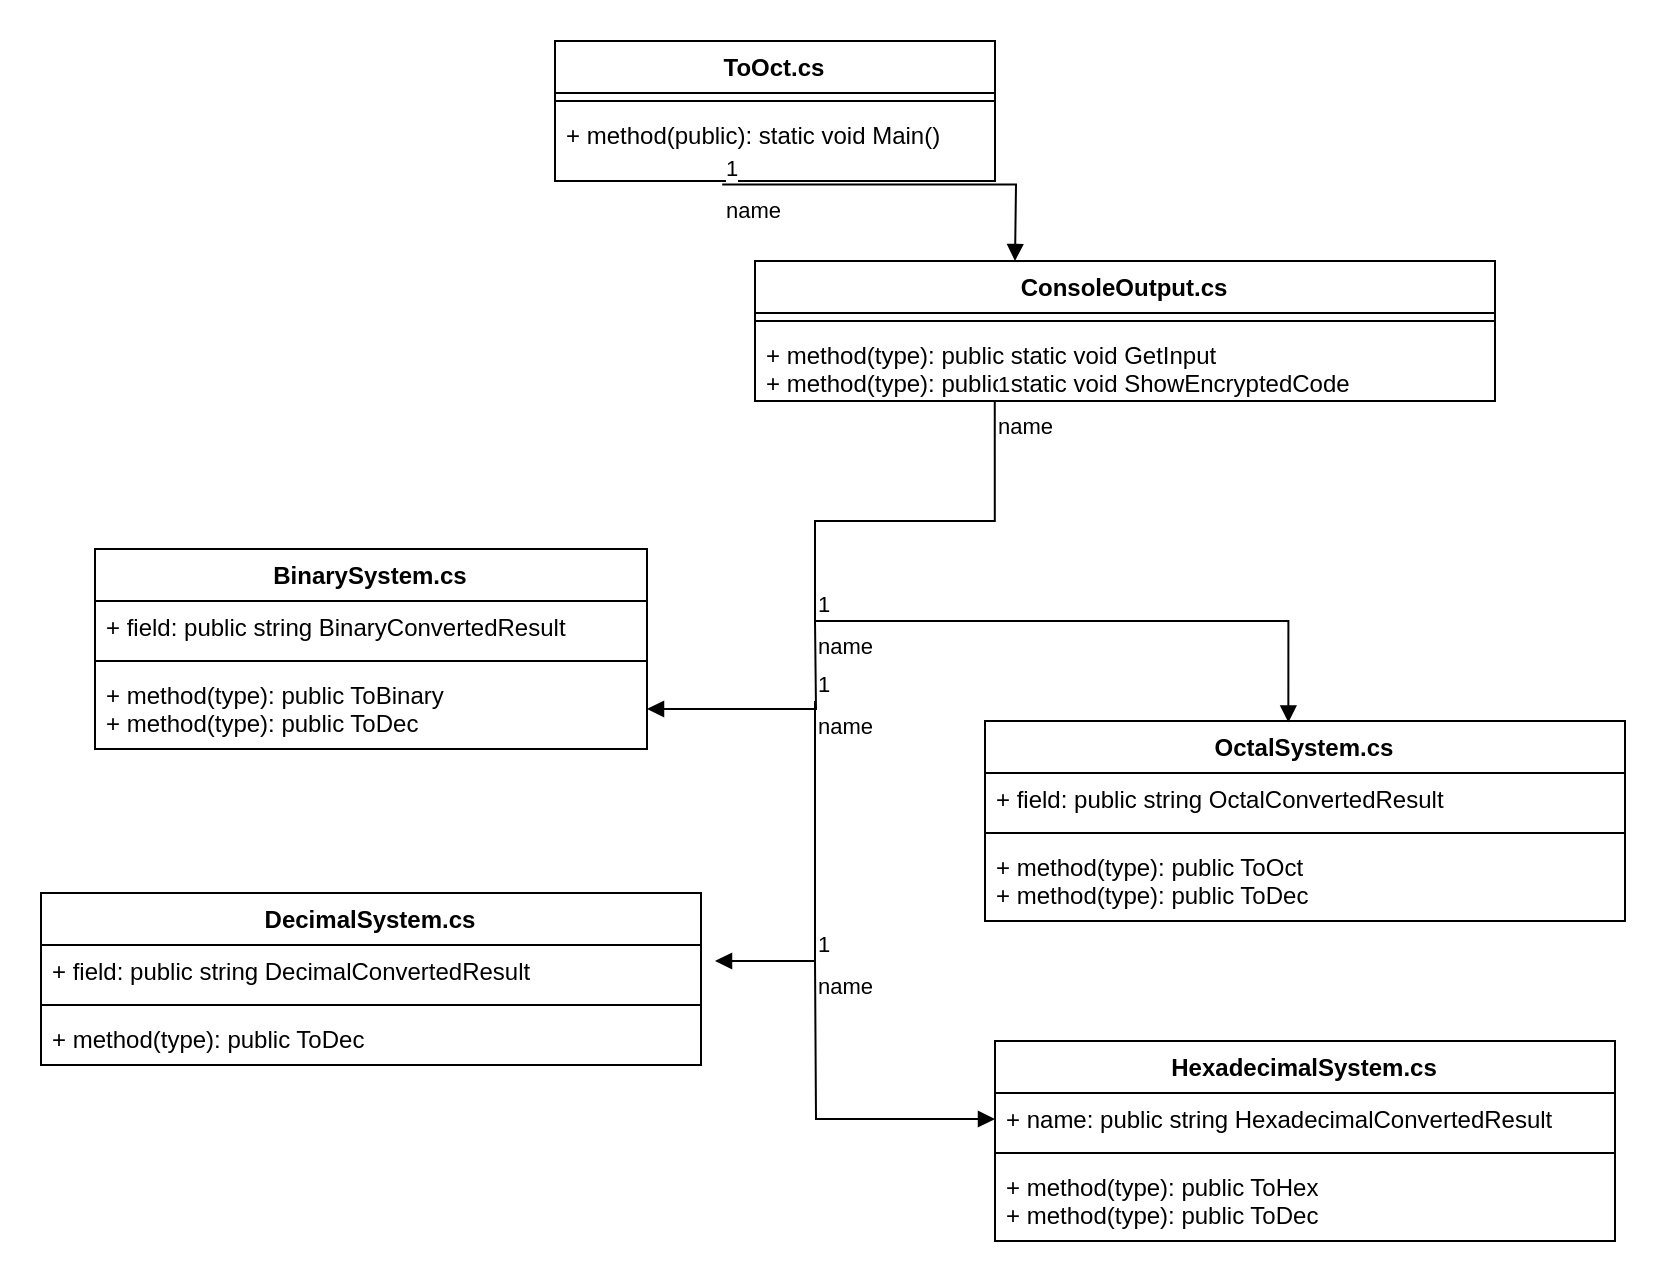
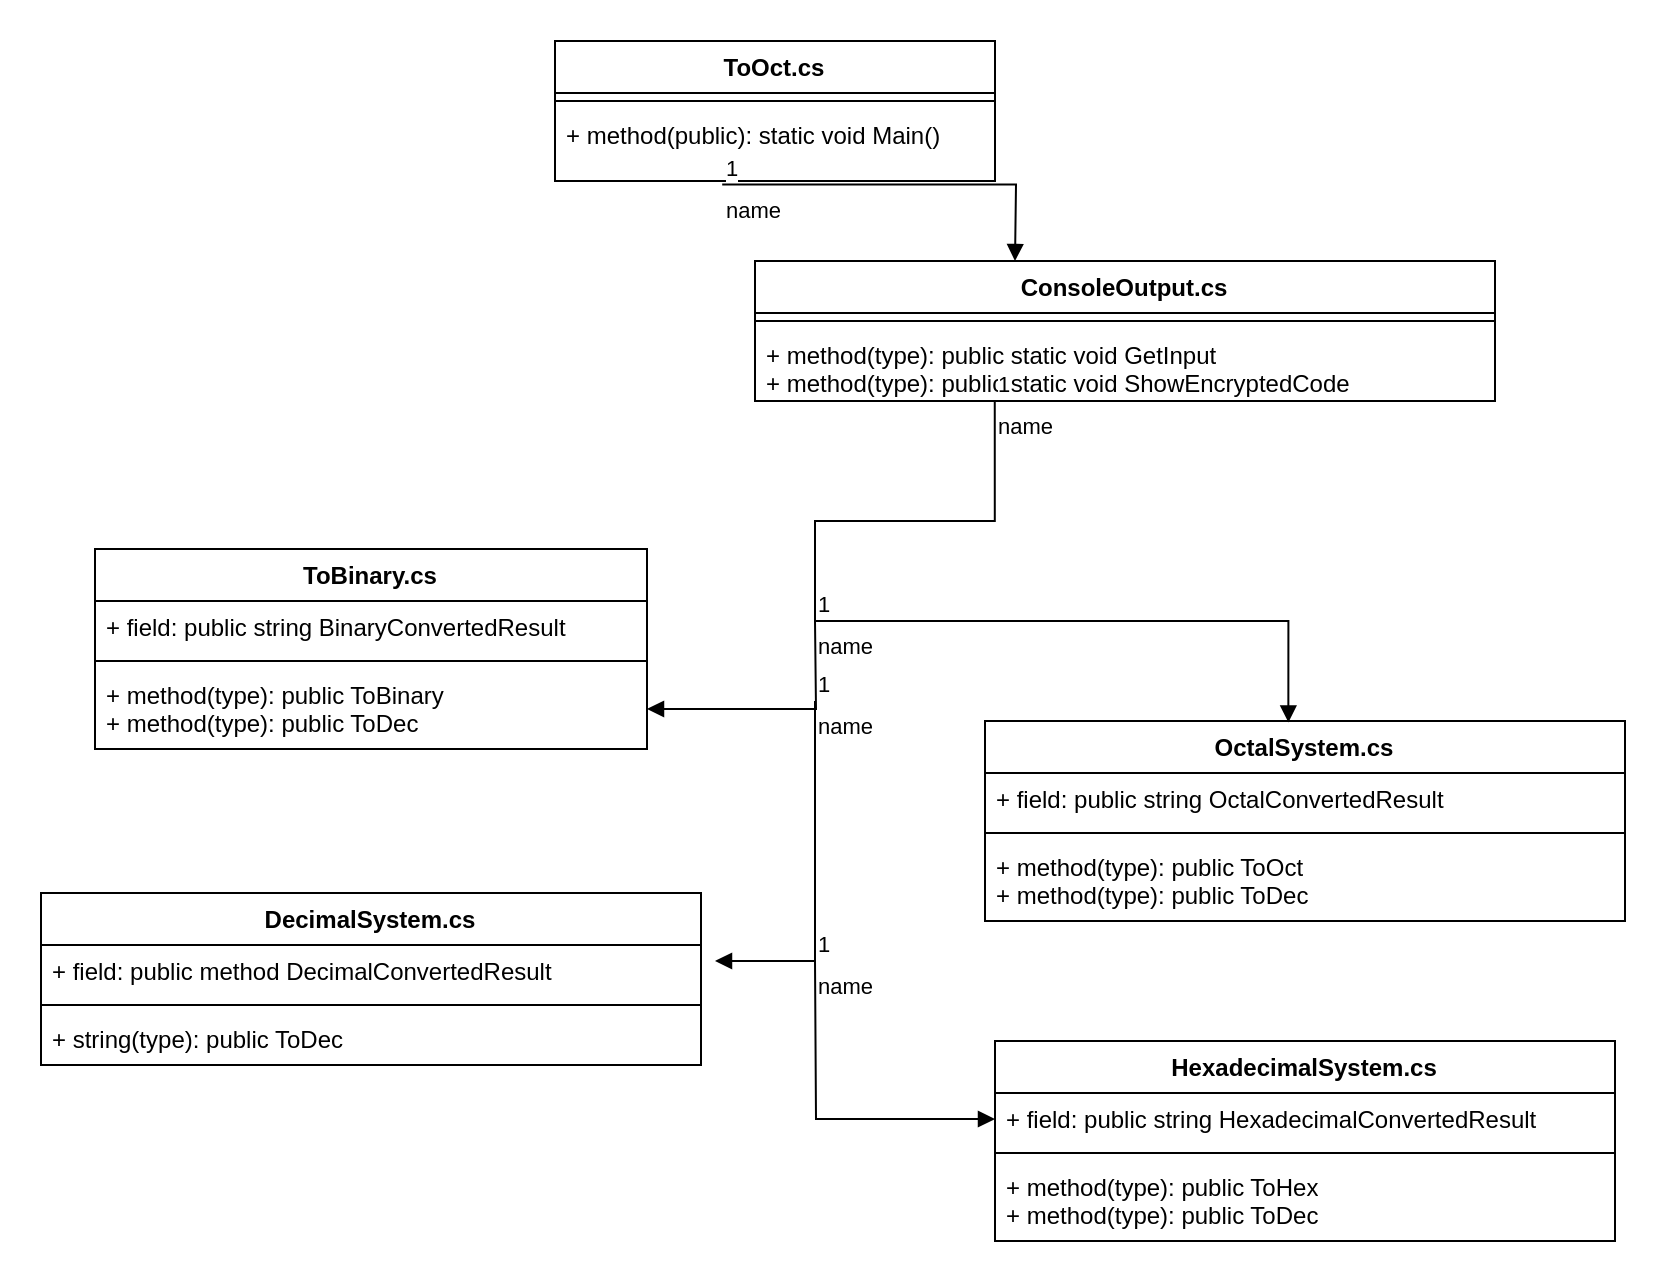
(371, 577) -> (371, 577)
(315, 973) -> (318, 973)
(222, 1041) -> (219, 1041)
(1295, 1121) -> (1296, 1121)
